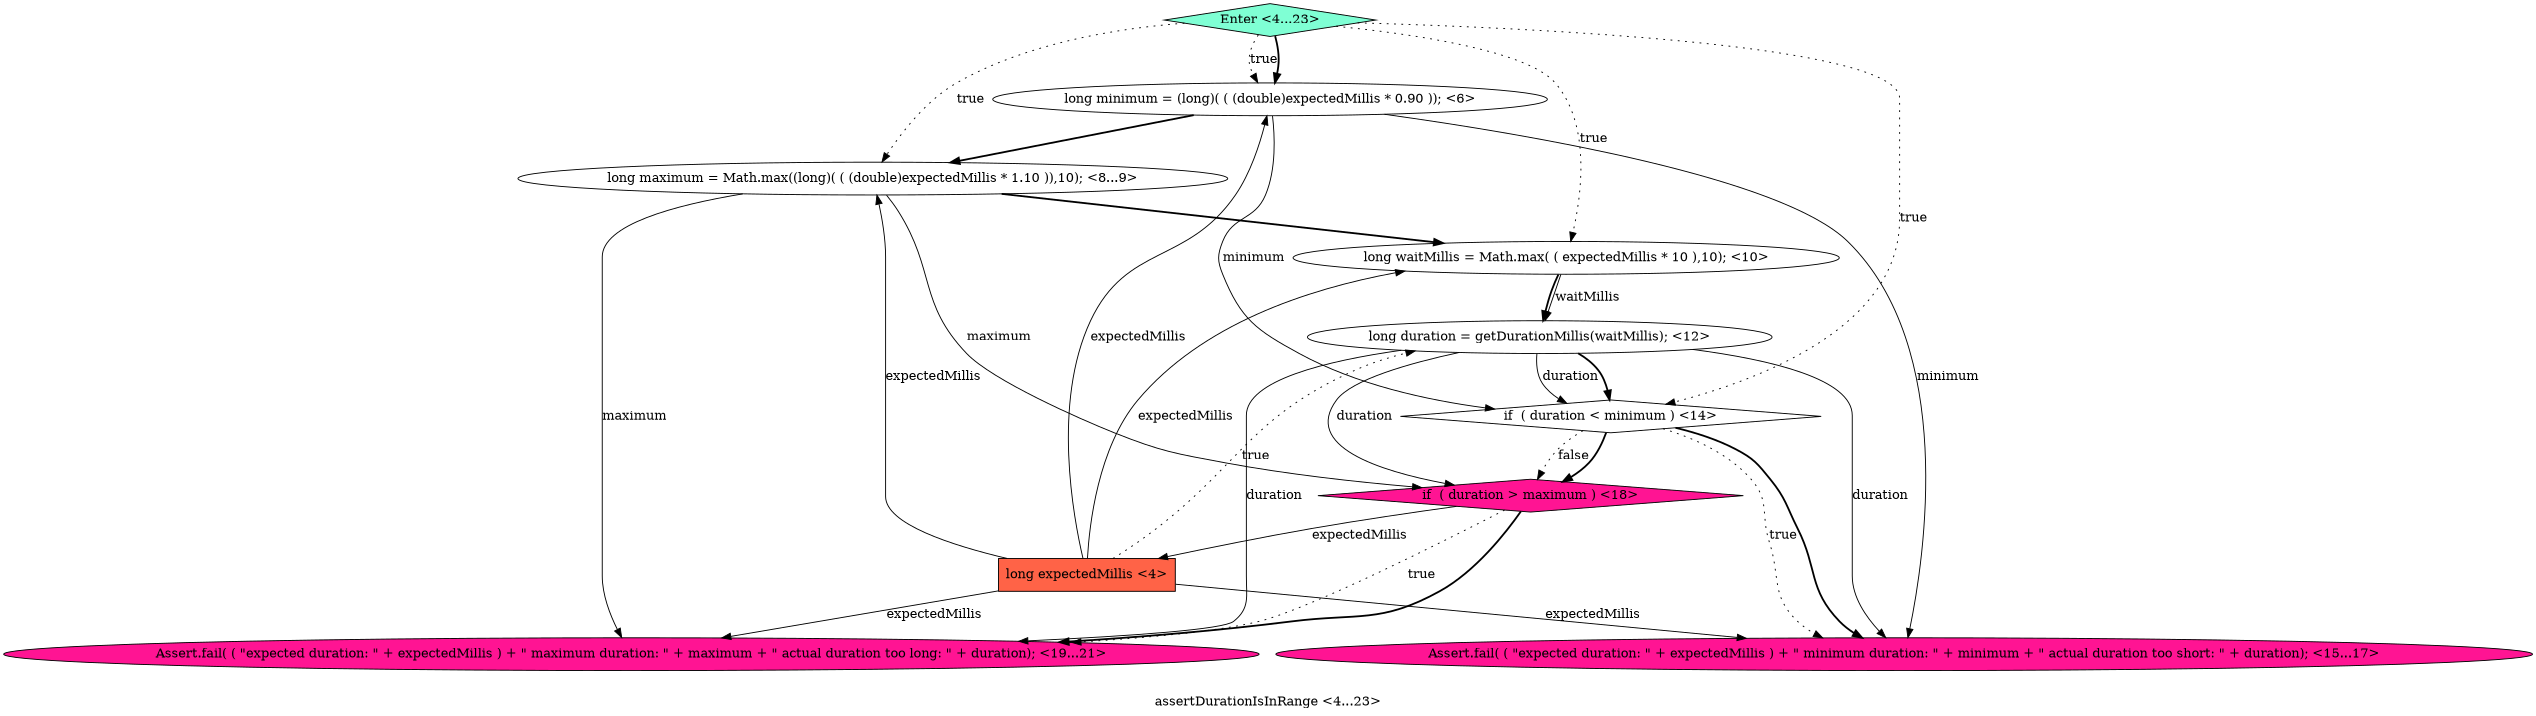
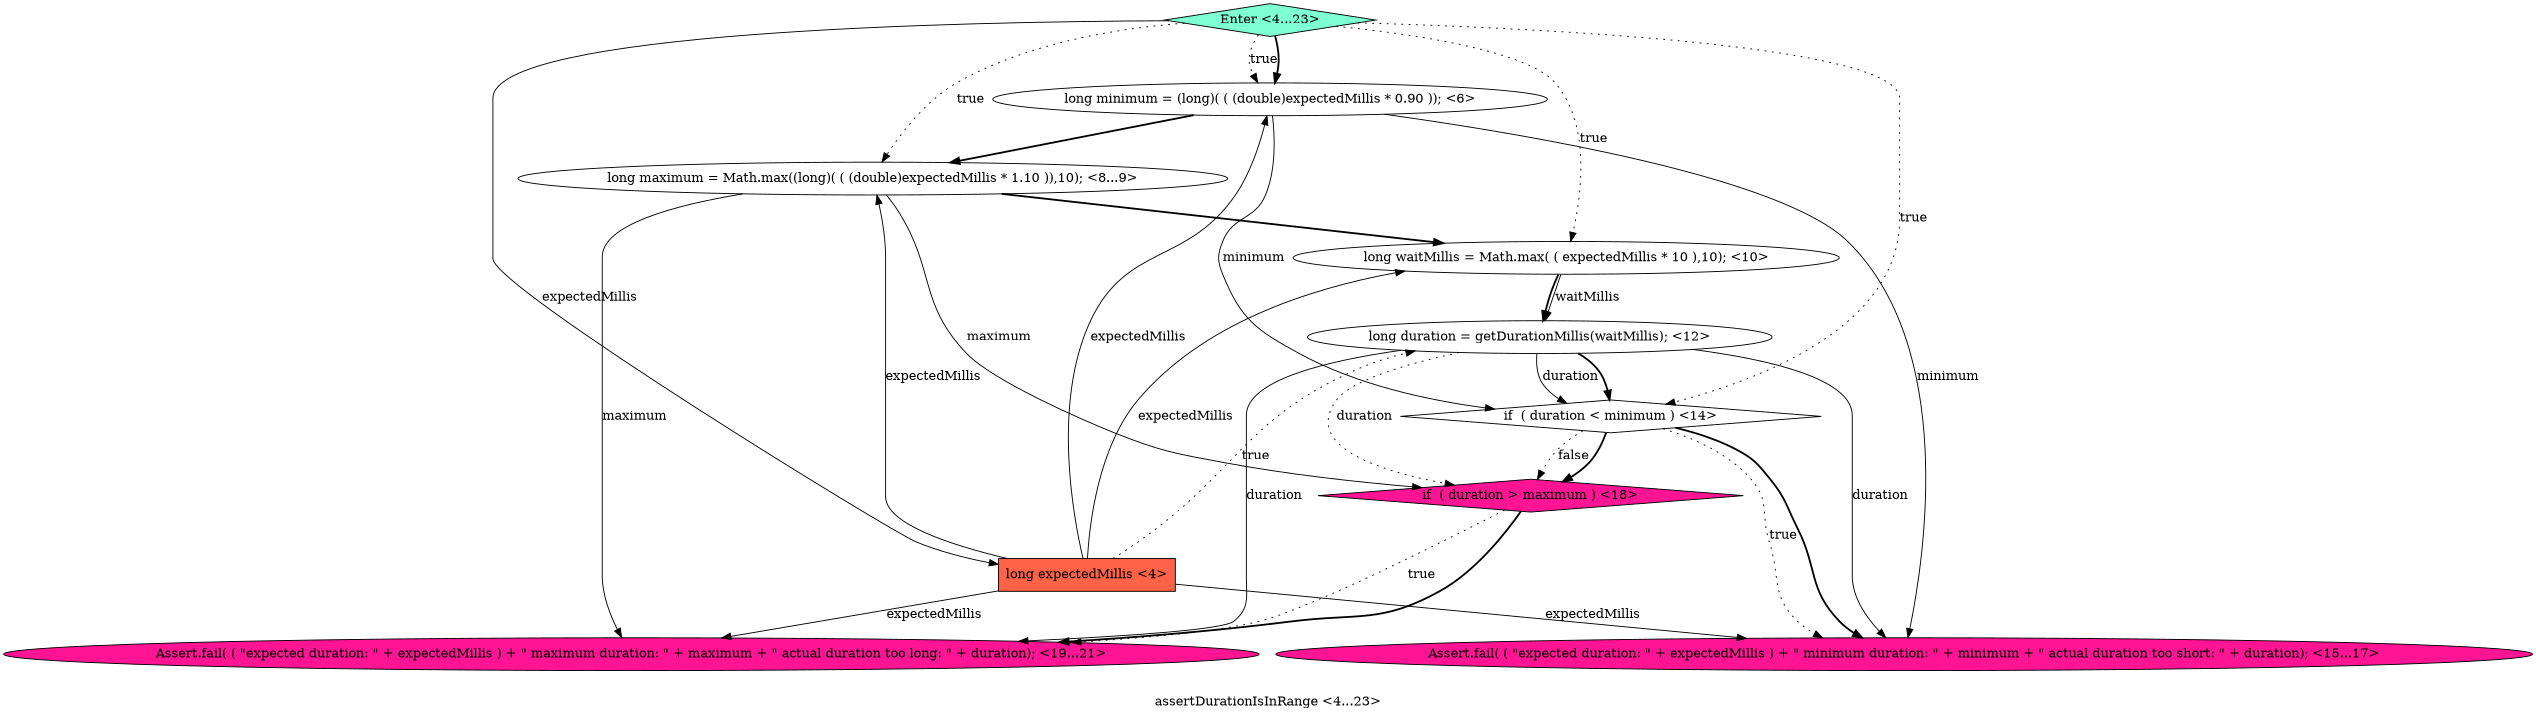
(1330, 413) -> (1330, 413)
(1311, 529) -> (493, 126)
